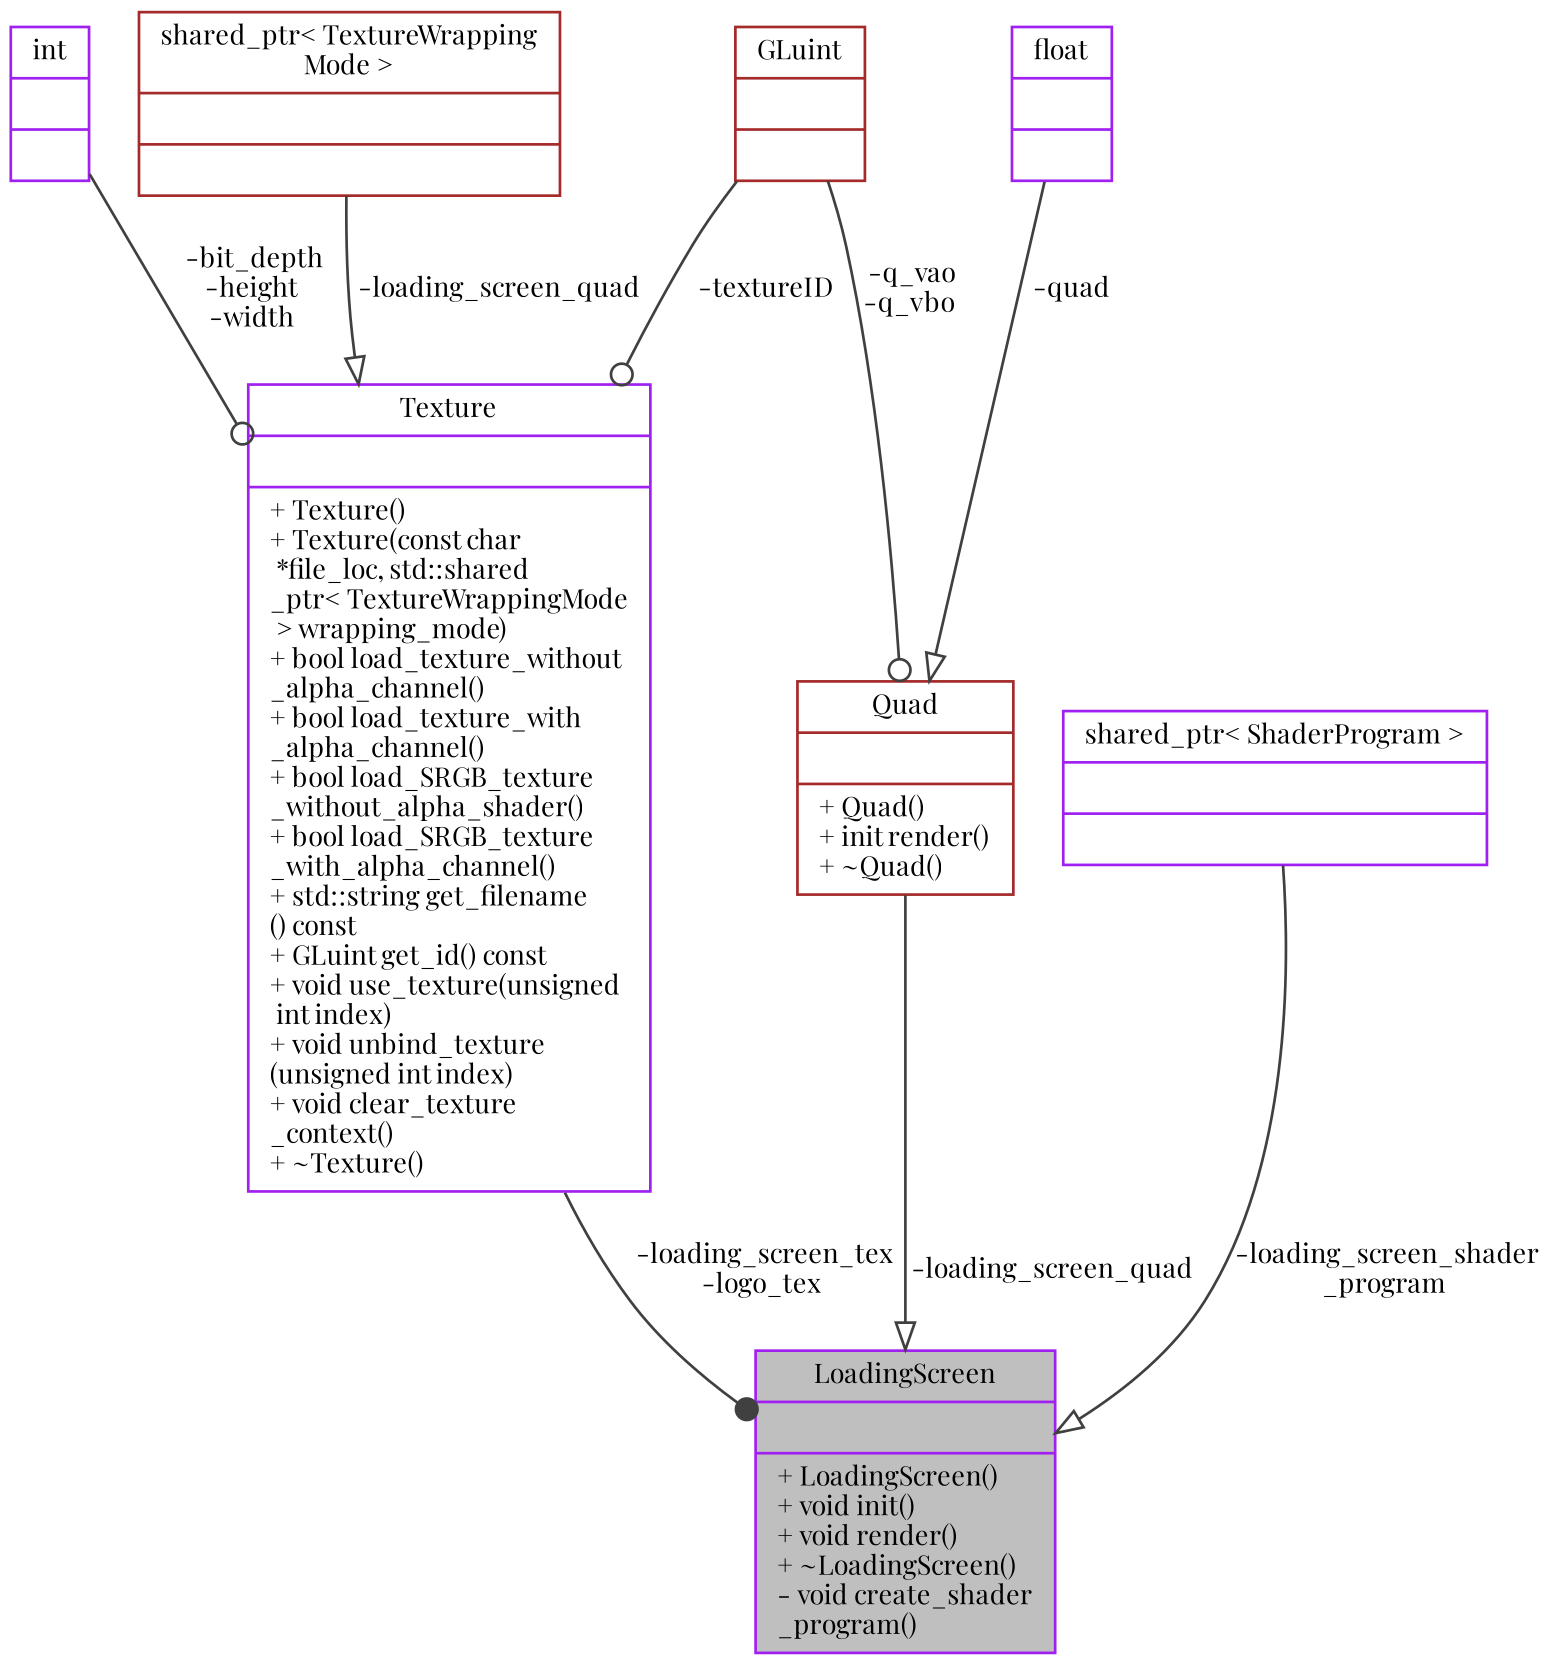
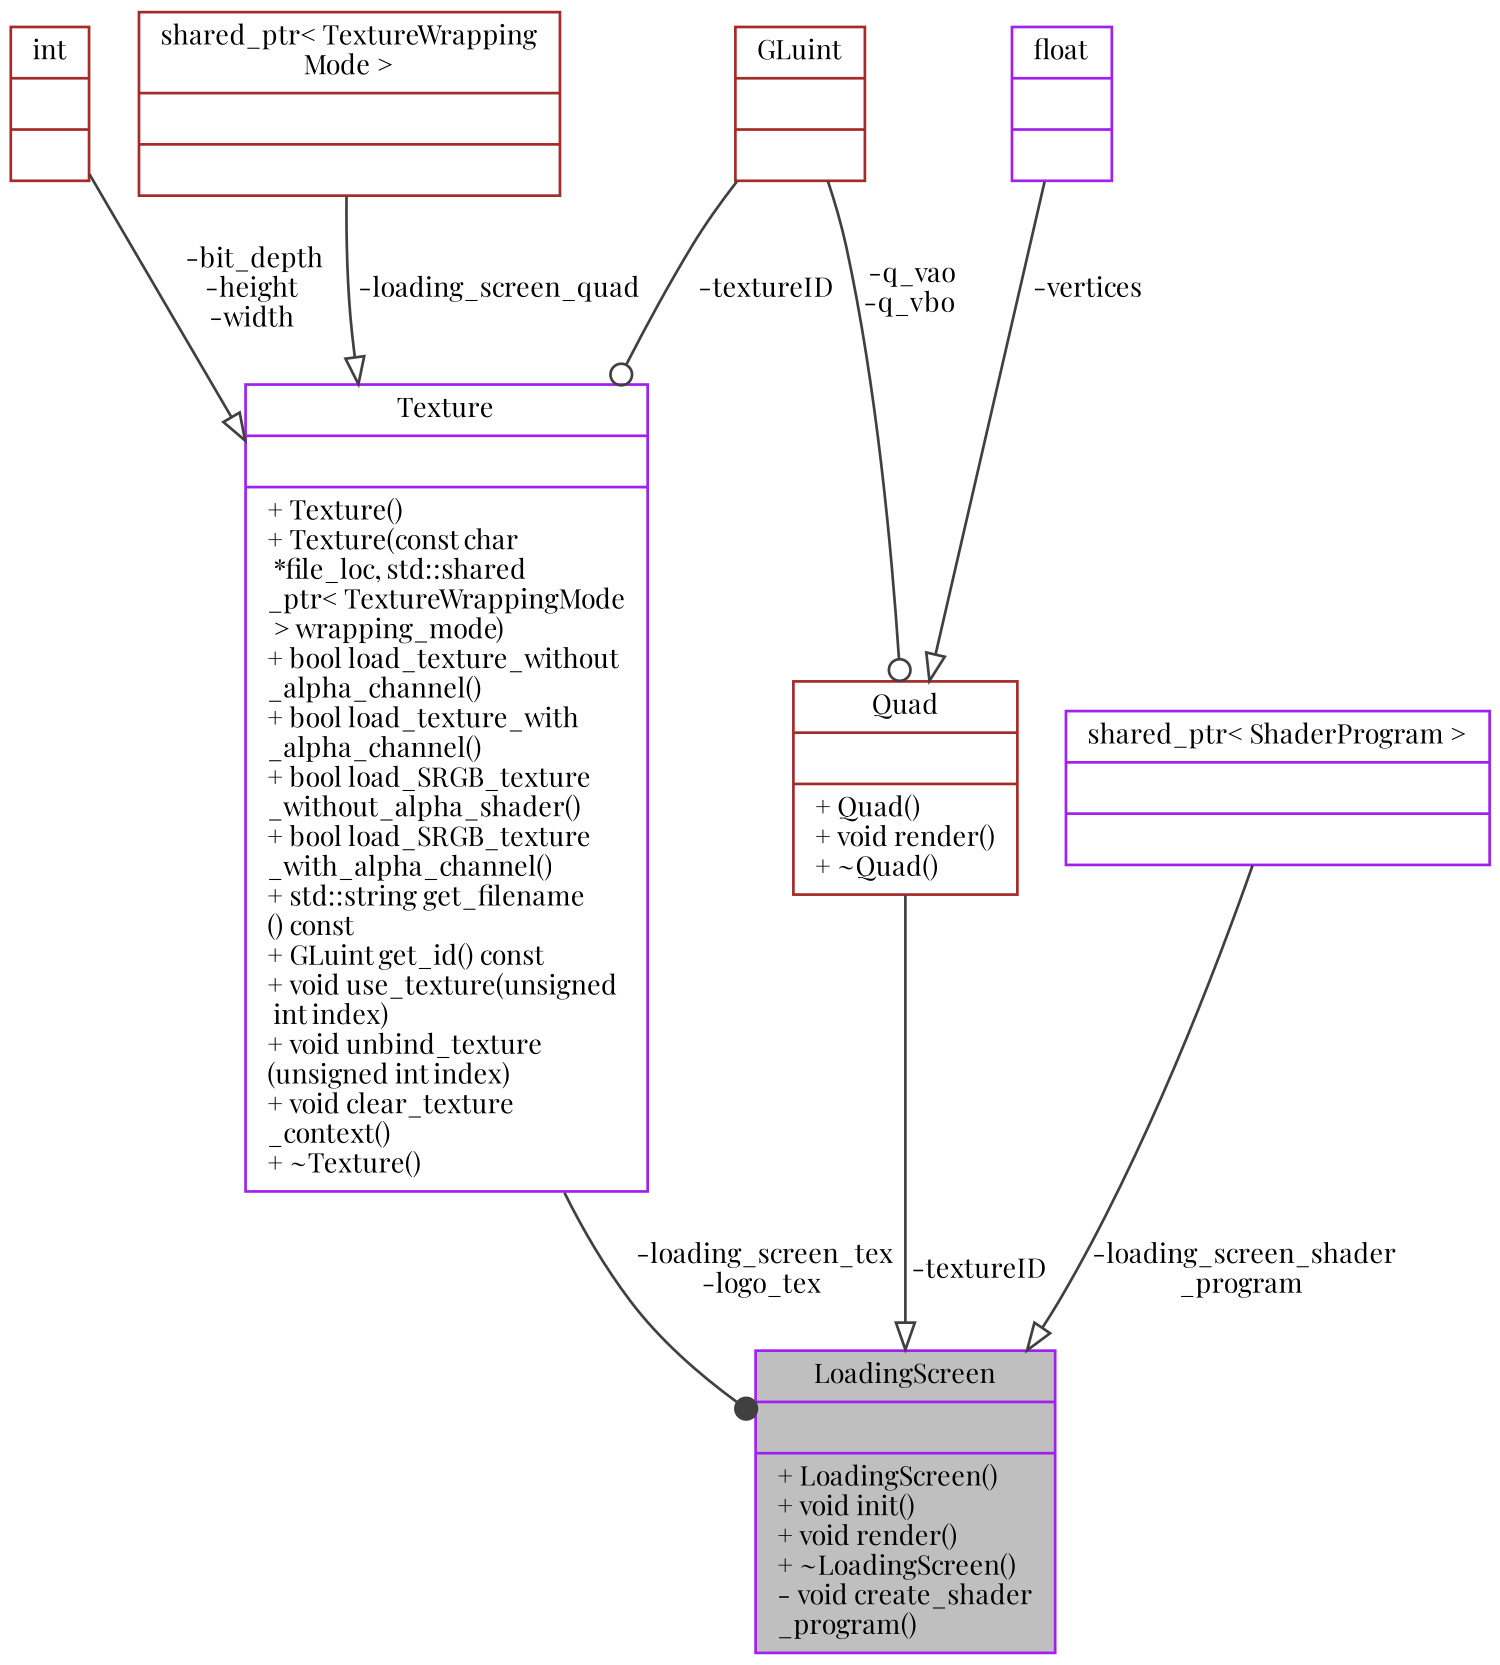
(50, 104) -> (50, 104)
(1069, 290) -> (1085, 290)
(163, 299) -> (160, 295)
(905, 838) -> (905, 838)
(1050, 1271) -> (977, 1271)
